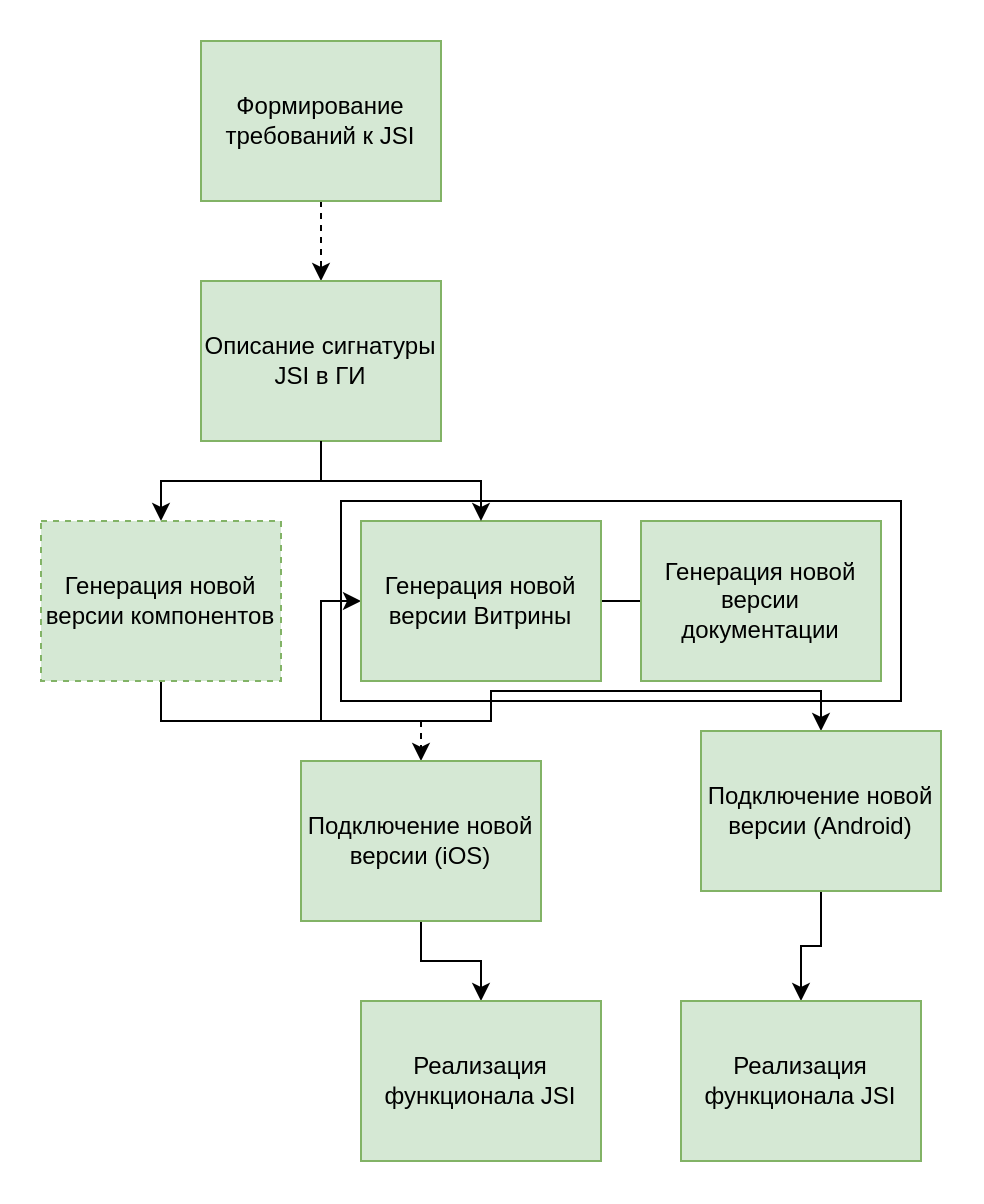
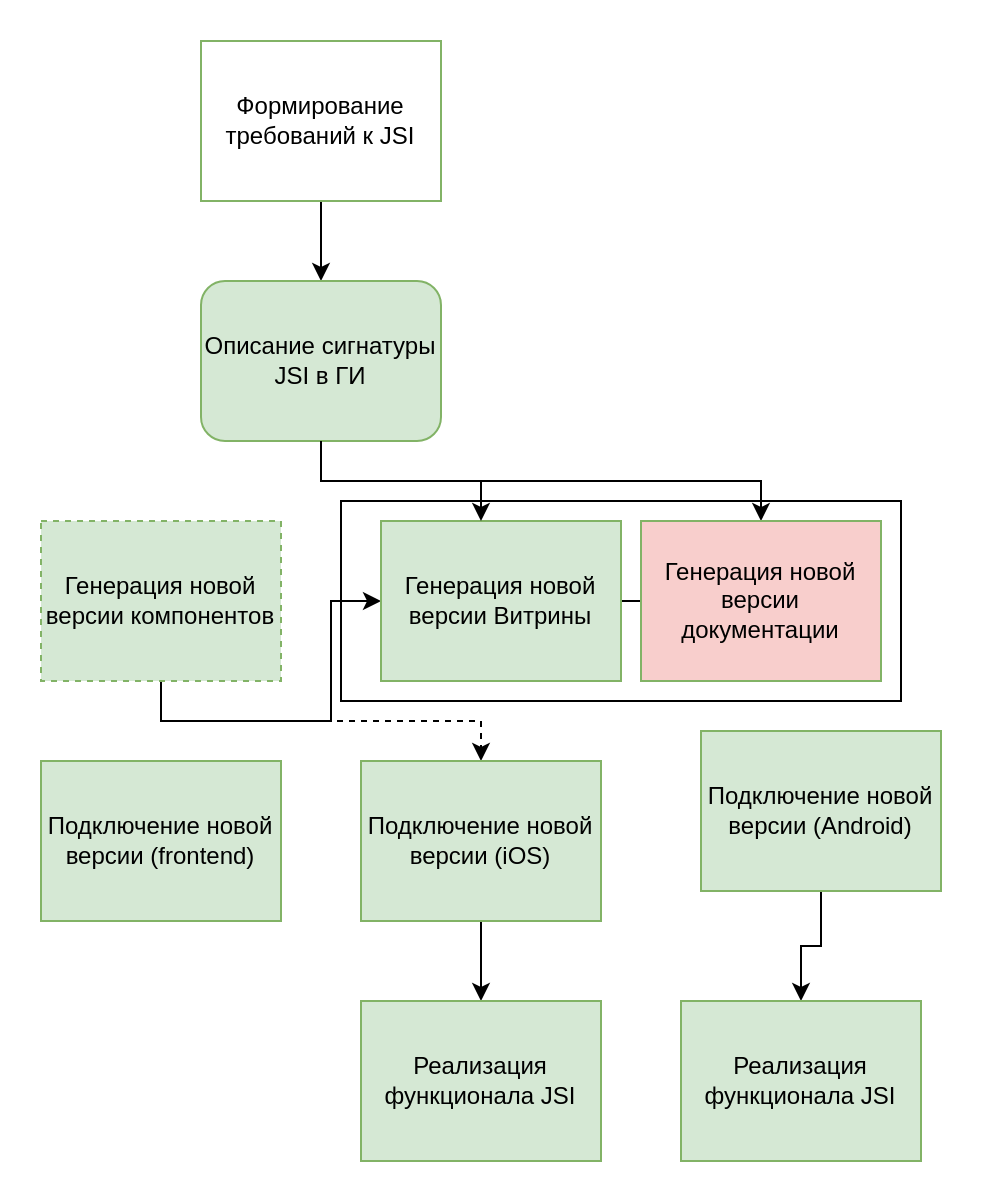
(321, 121) -> (321, 121)
(321, 233) -> (321, 233)
(321, 361) -> (321, 361)
(226, 481) -> (636, 481)
(481, 601) -> (501, 601)
(761, 601) -> (761, 601)
(651, 691) -> none
none -> (161, 841)
(421, 841) -> (481, 841)
